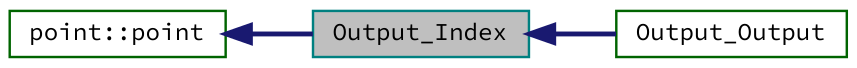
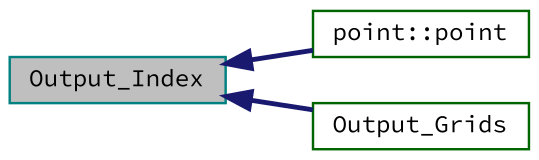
(282, 34) -> (282, 55)
(732, 34) -> (421, 126)
